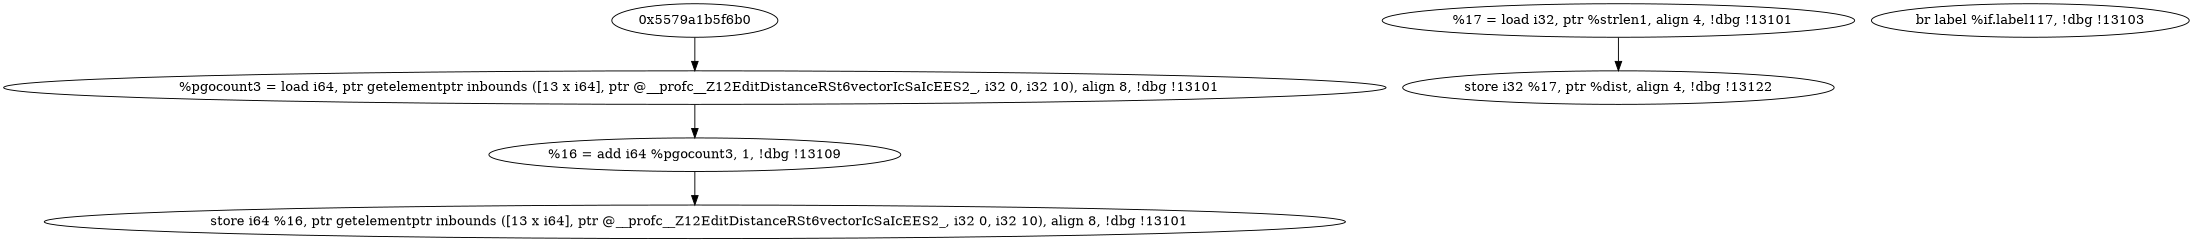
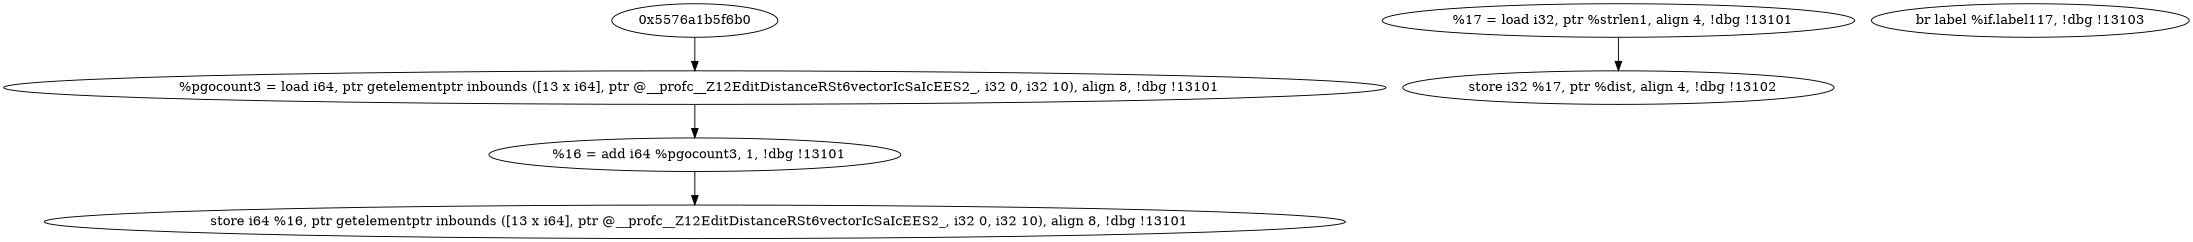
(695, 21) -> (695, 21)
(1618, 88) -> (1618, 88)
(695, 155) -> (695, 155)
